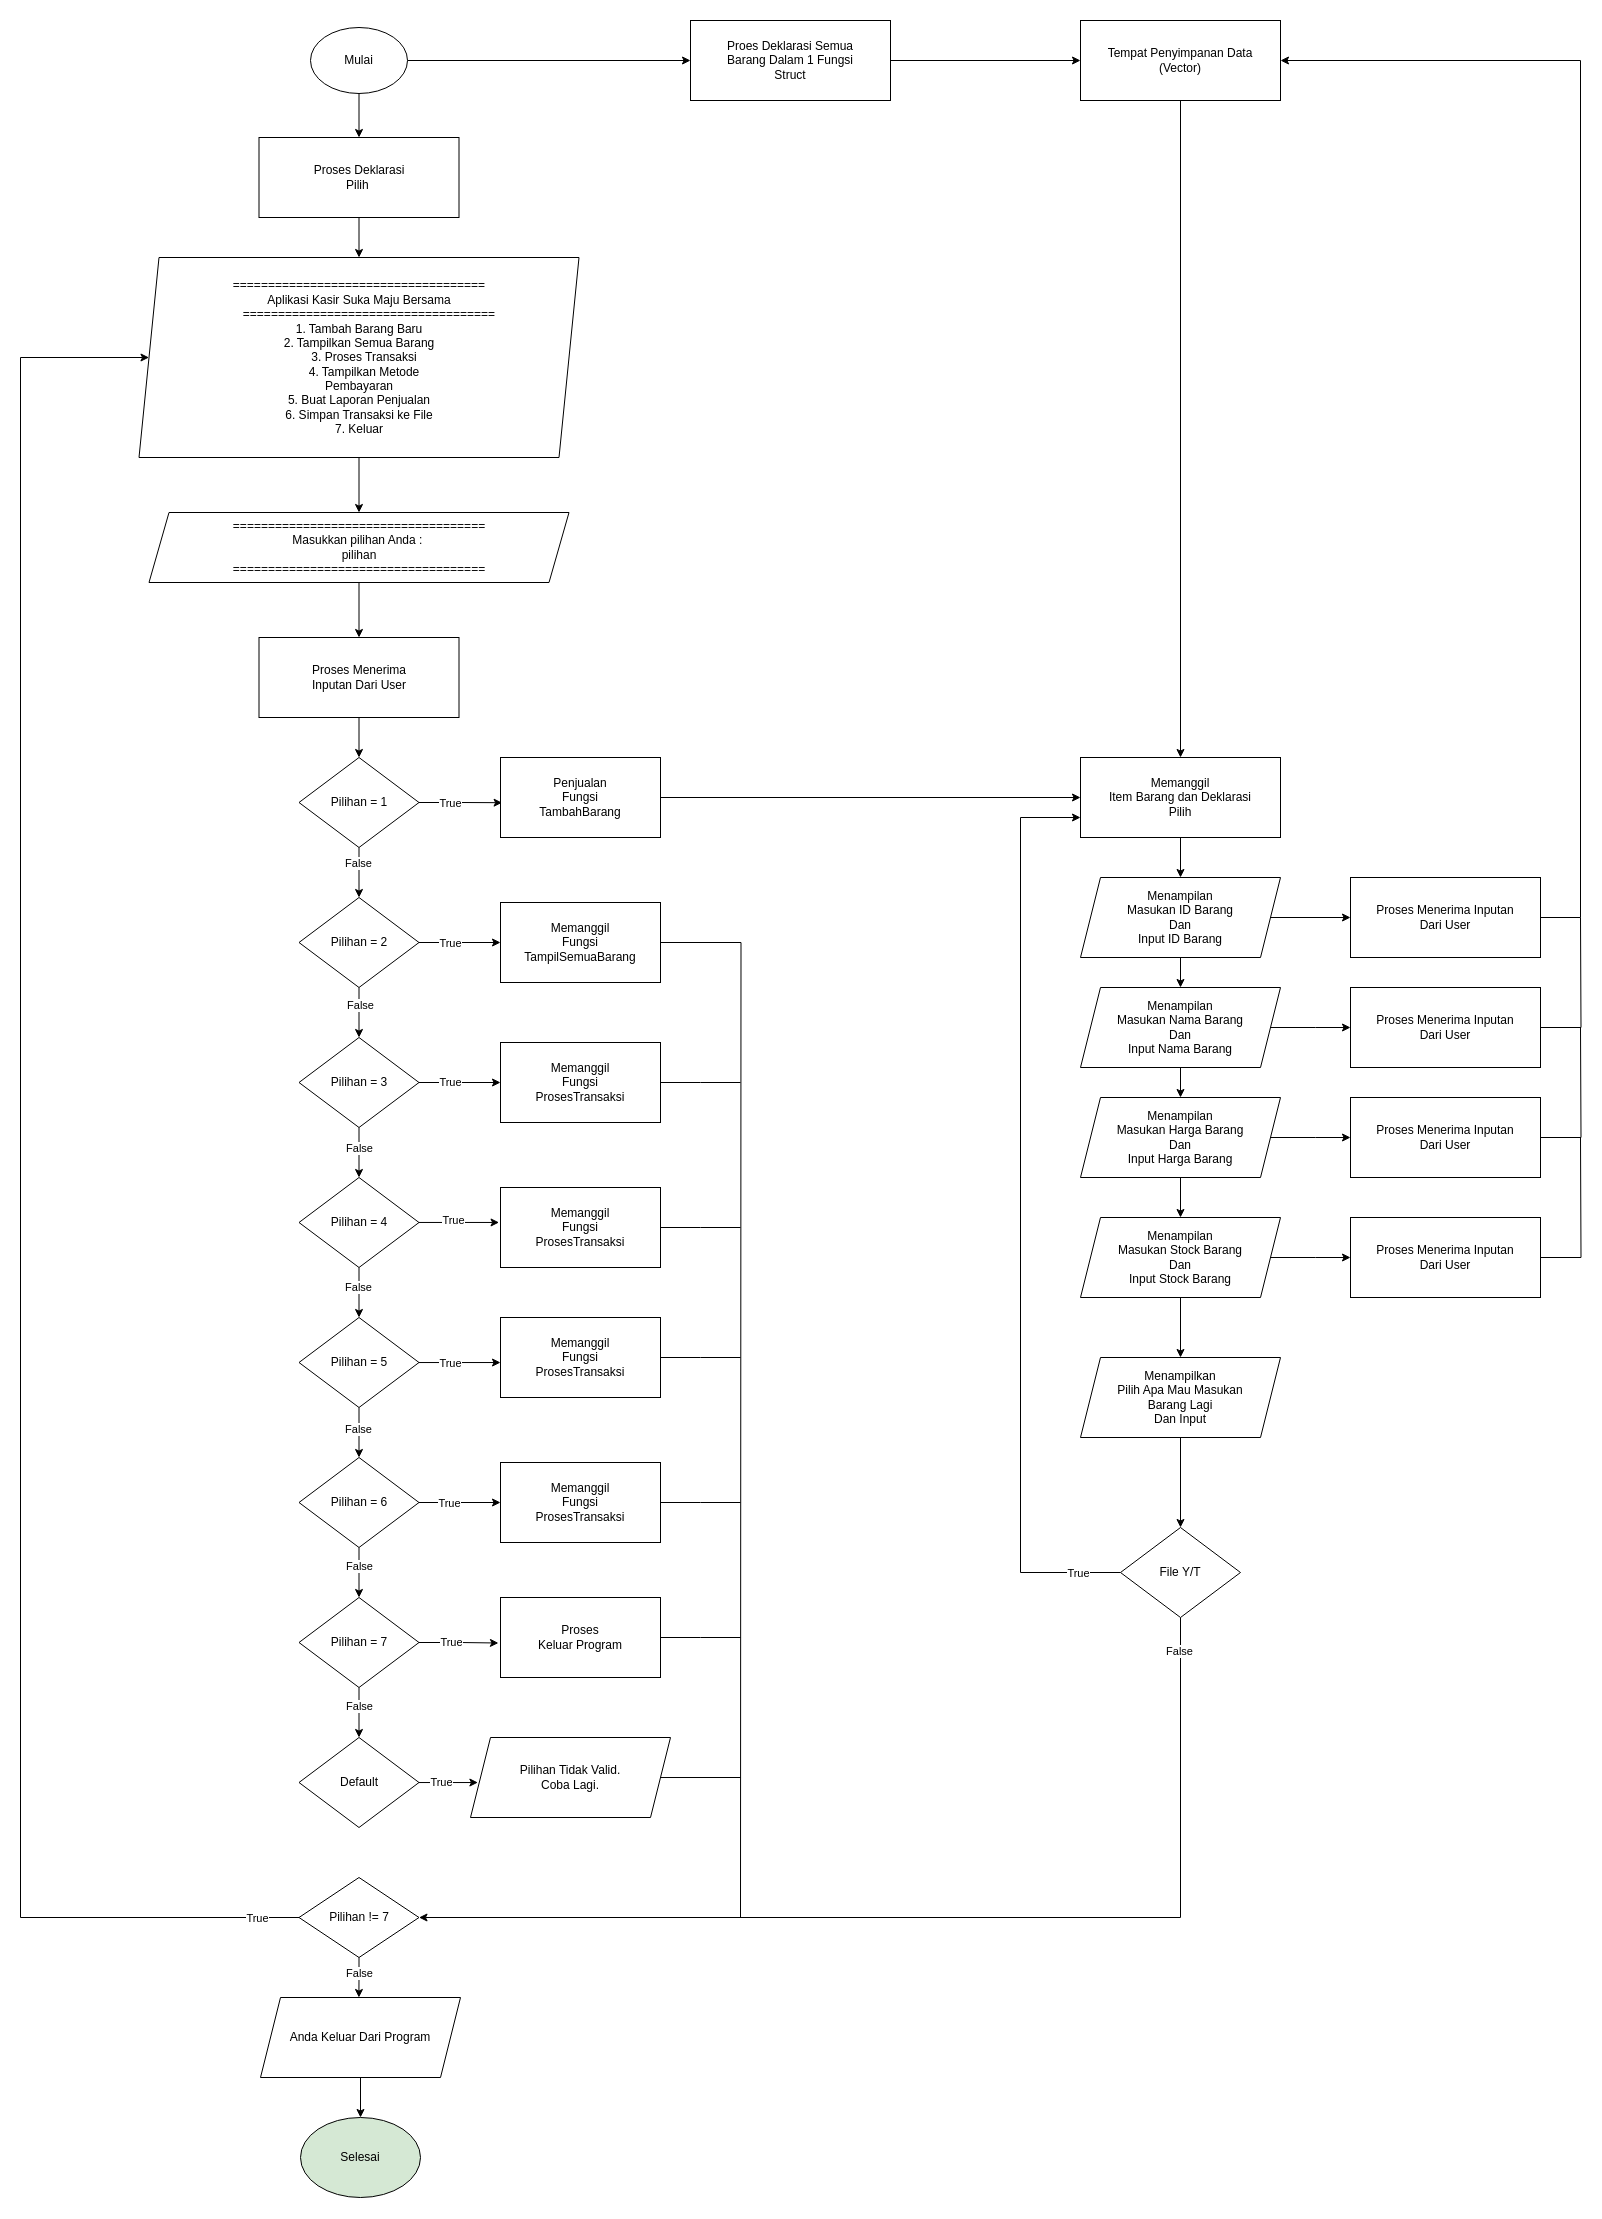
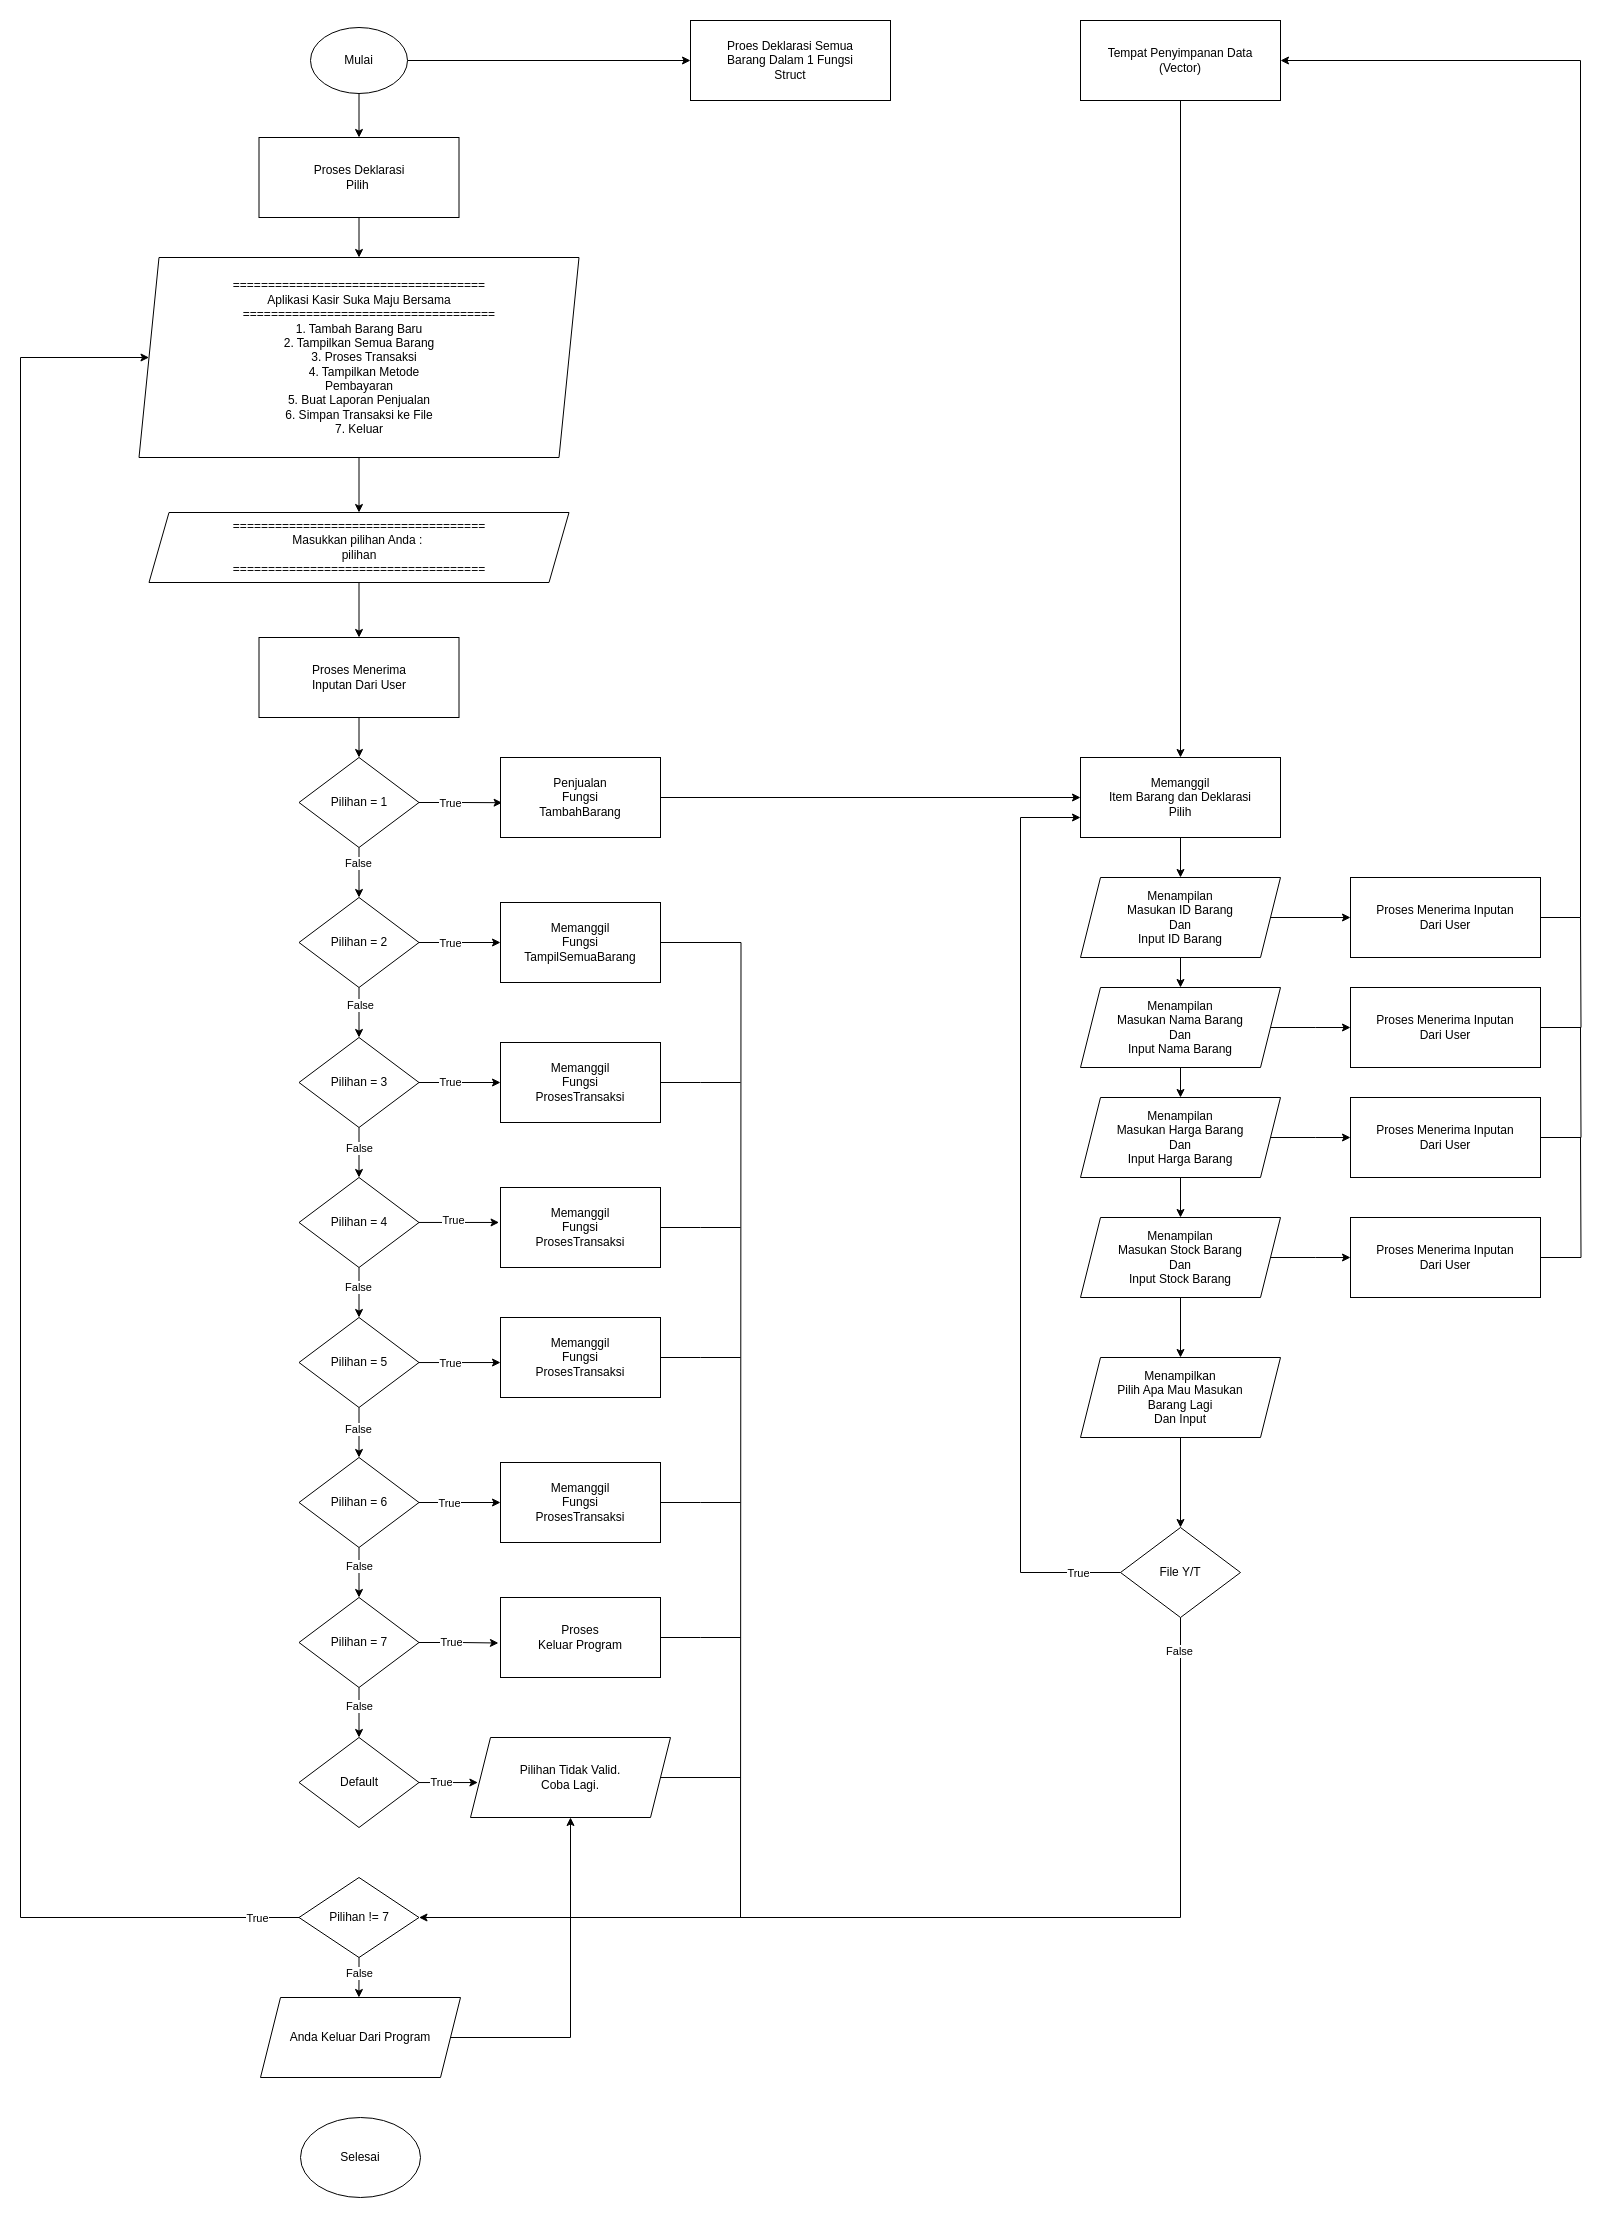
(982, 61) -> none
(361, 2094) -> (571, 1991)
(361, 2158) -> (361, 2158)
